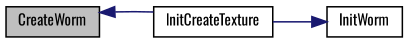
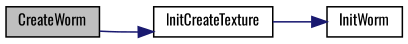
(134, 12) -> (119, 32)
